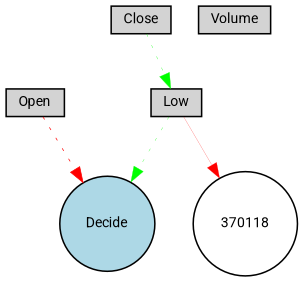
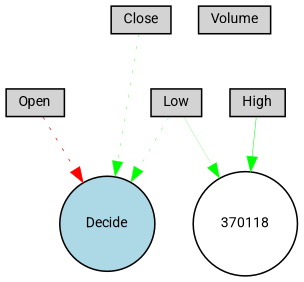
(156, 54) -> (128, 98)
none -> (258, 103)
(198, 141) -> (198, 141)
